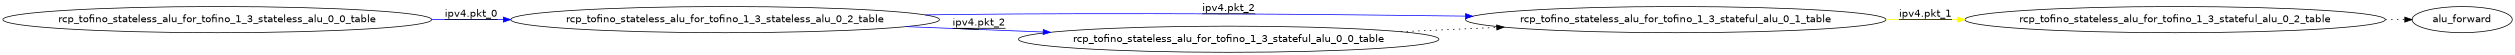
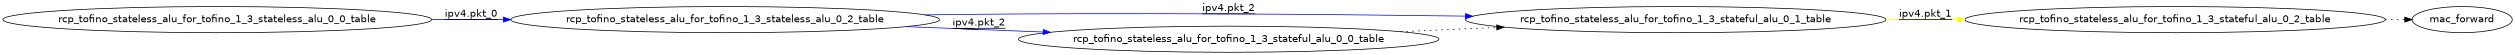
(2462, 20) -> (2462, 20)
